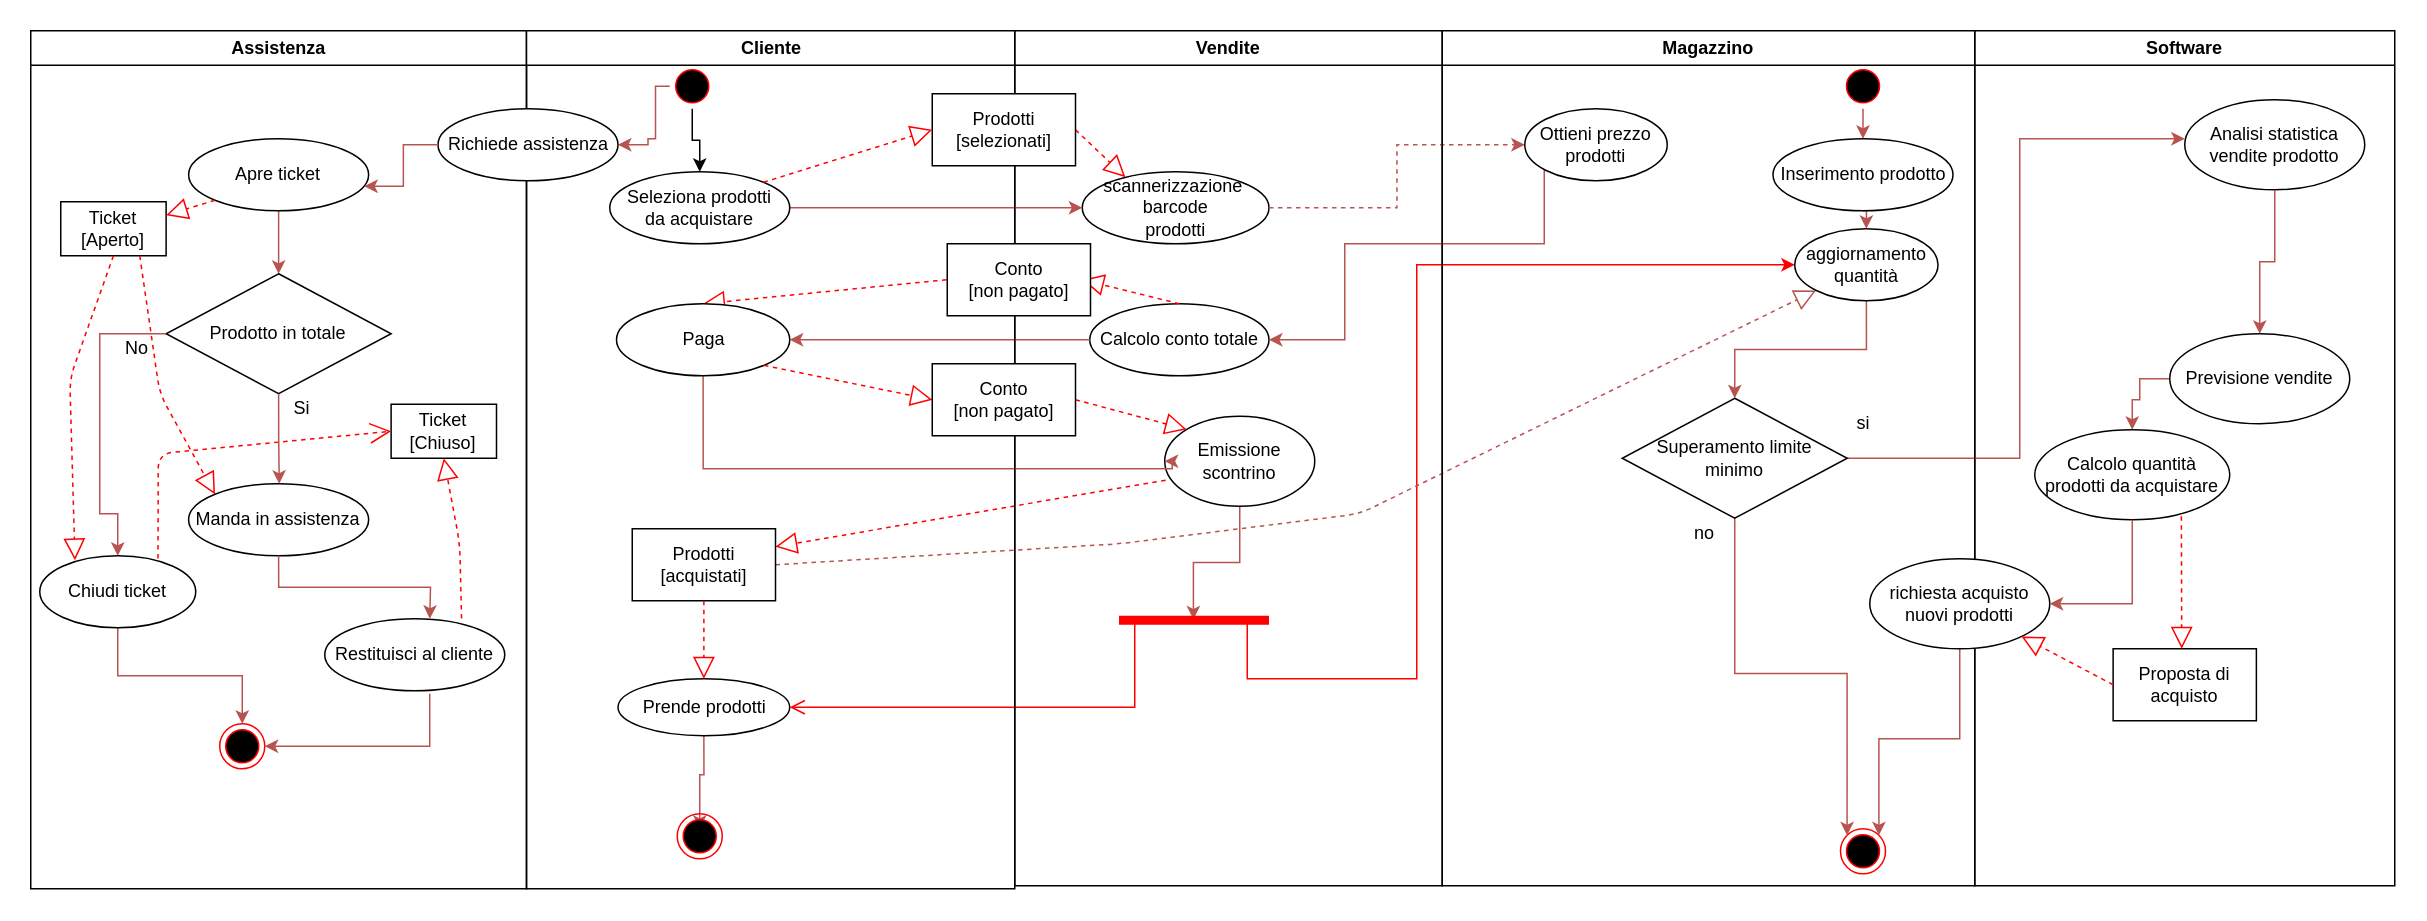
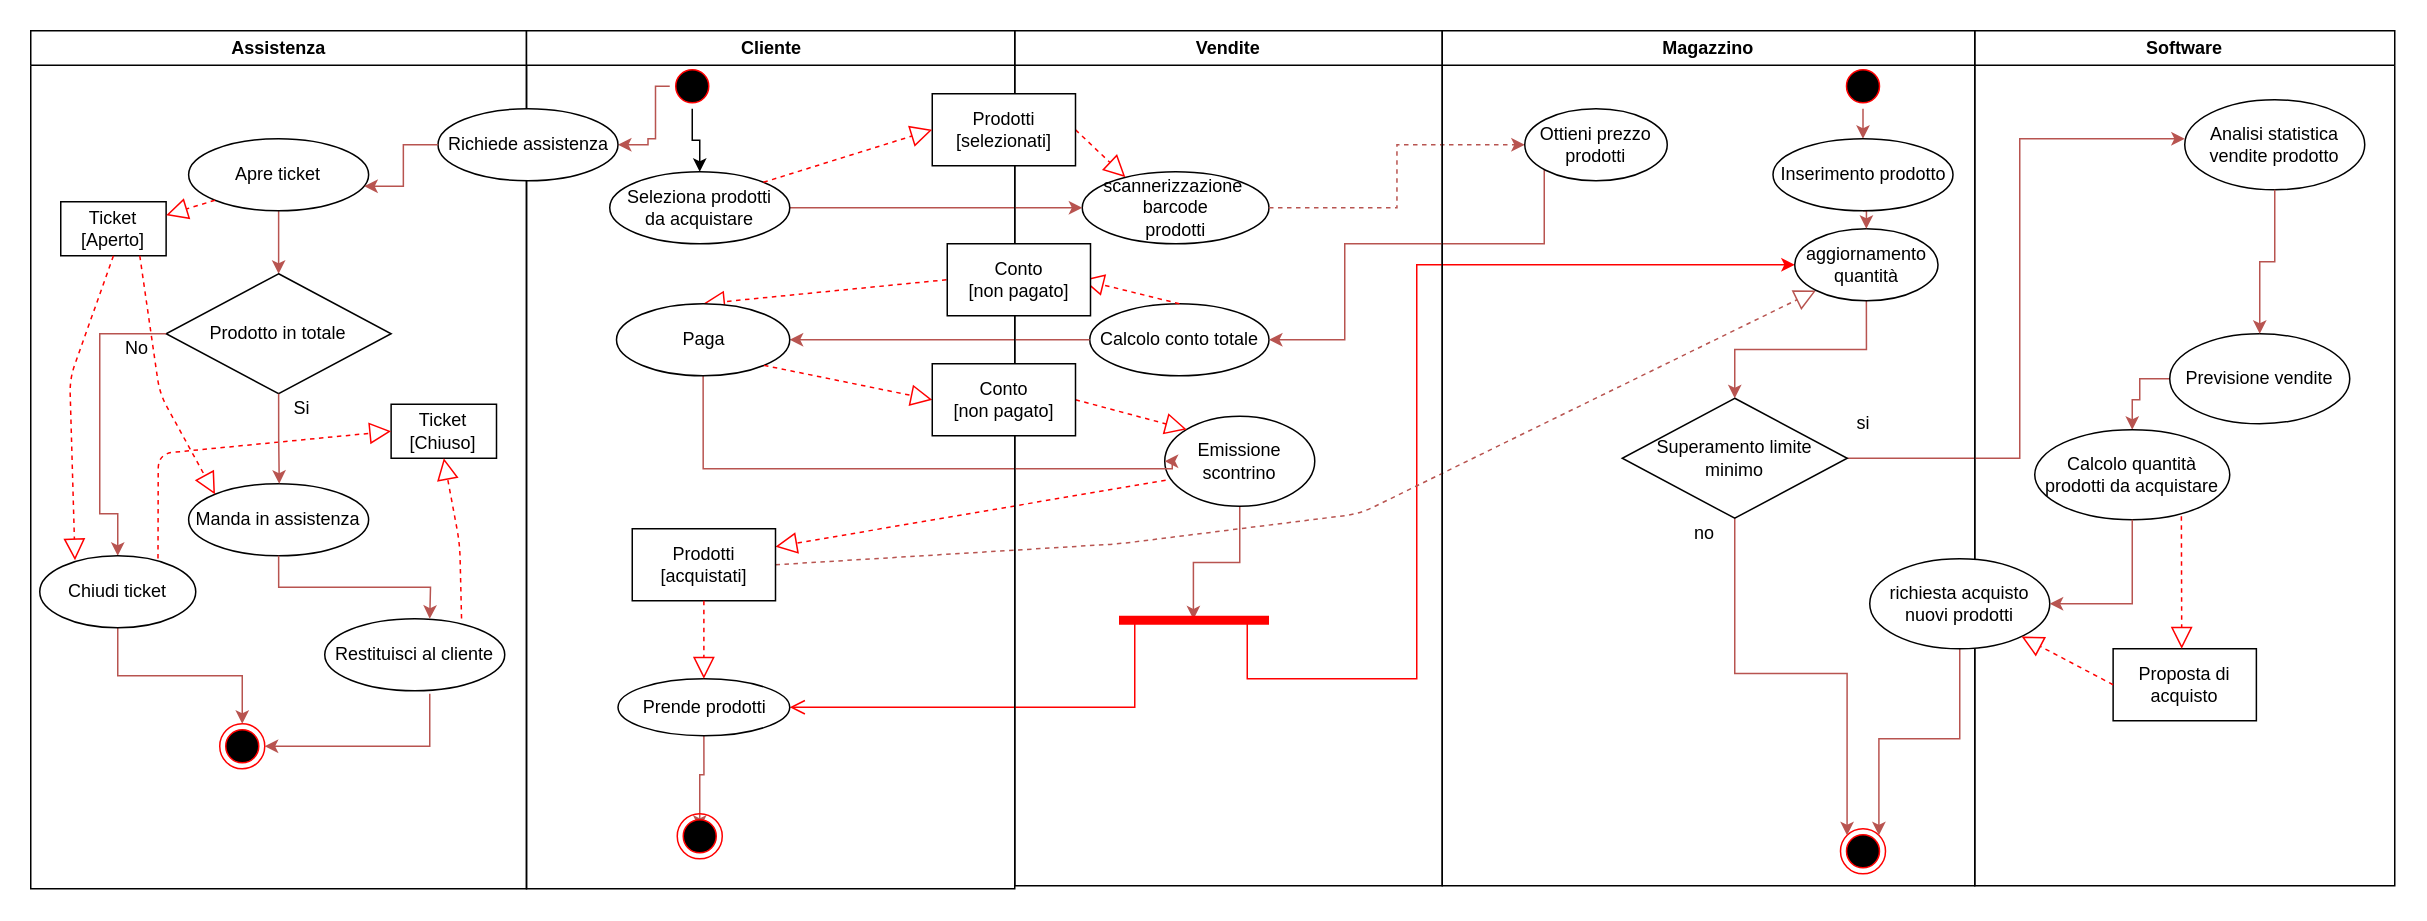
(377, 433) -> (368, 433)
